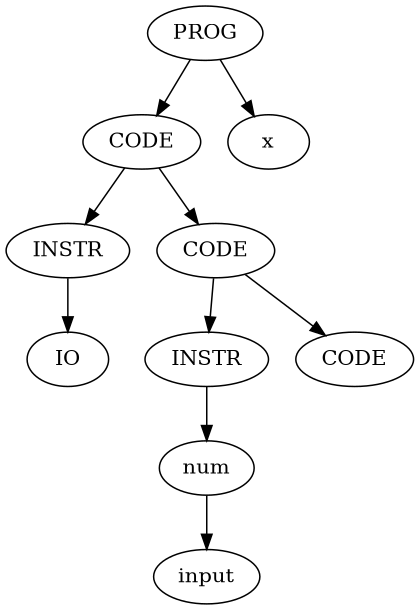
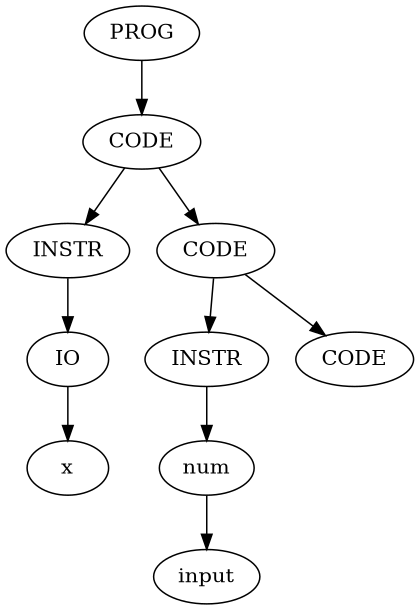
(233, 81) -> (68, 406)
